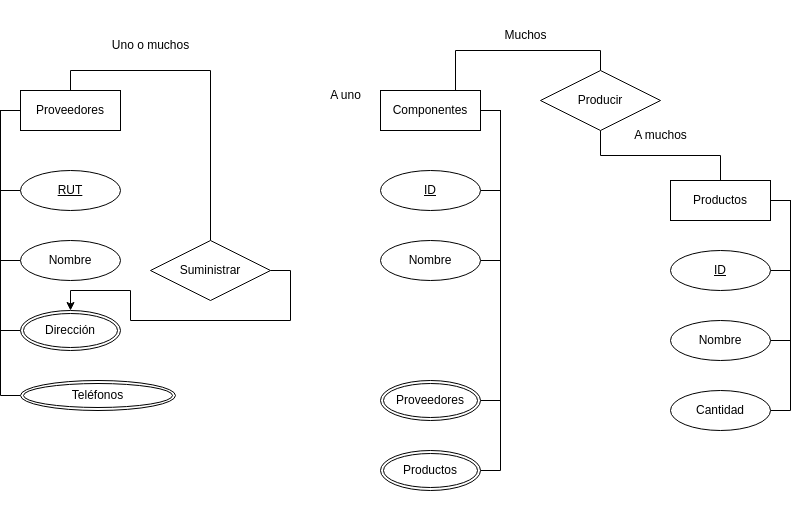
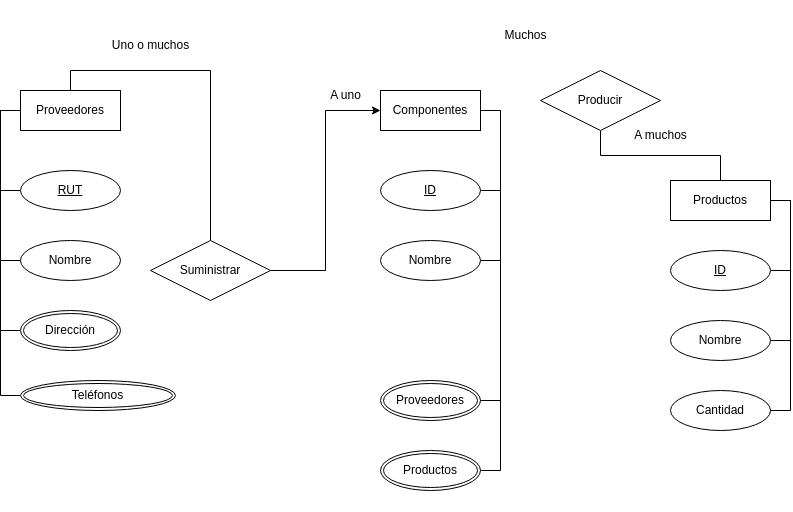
(518, 51) -> none
(186, 321) -> (326, 186)
